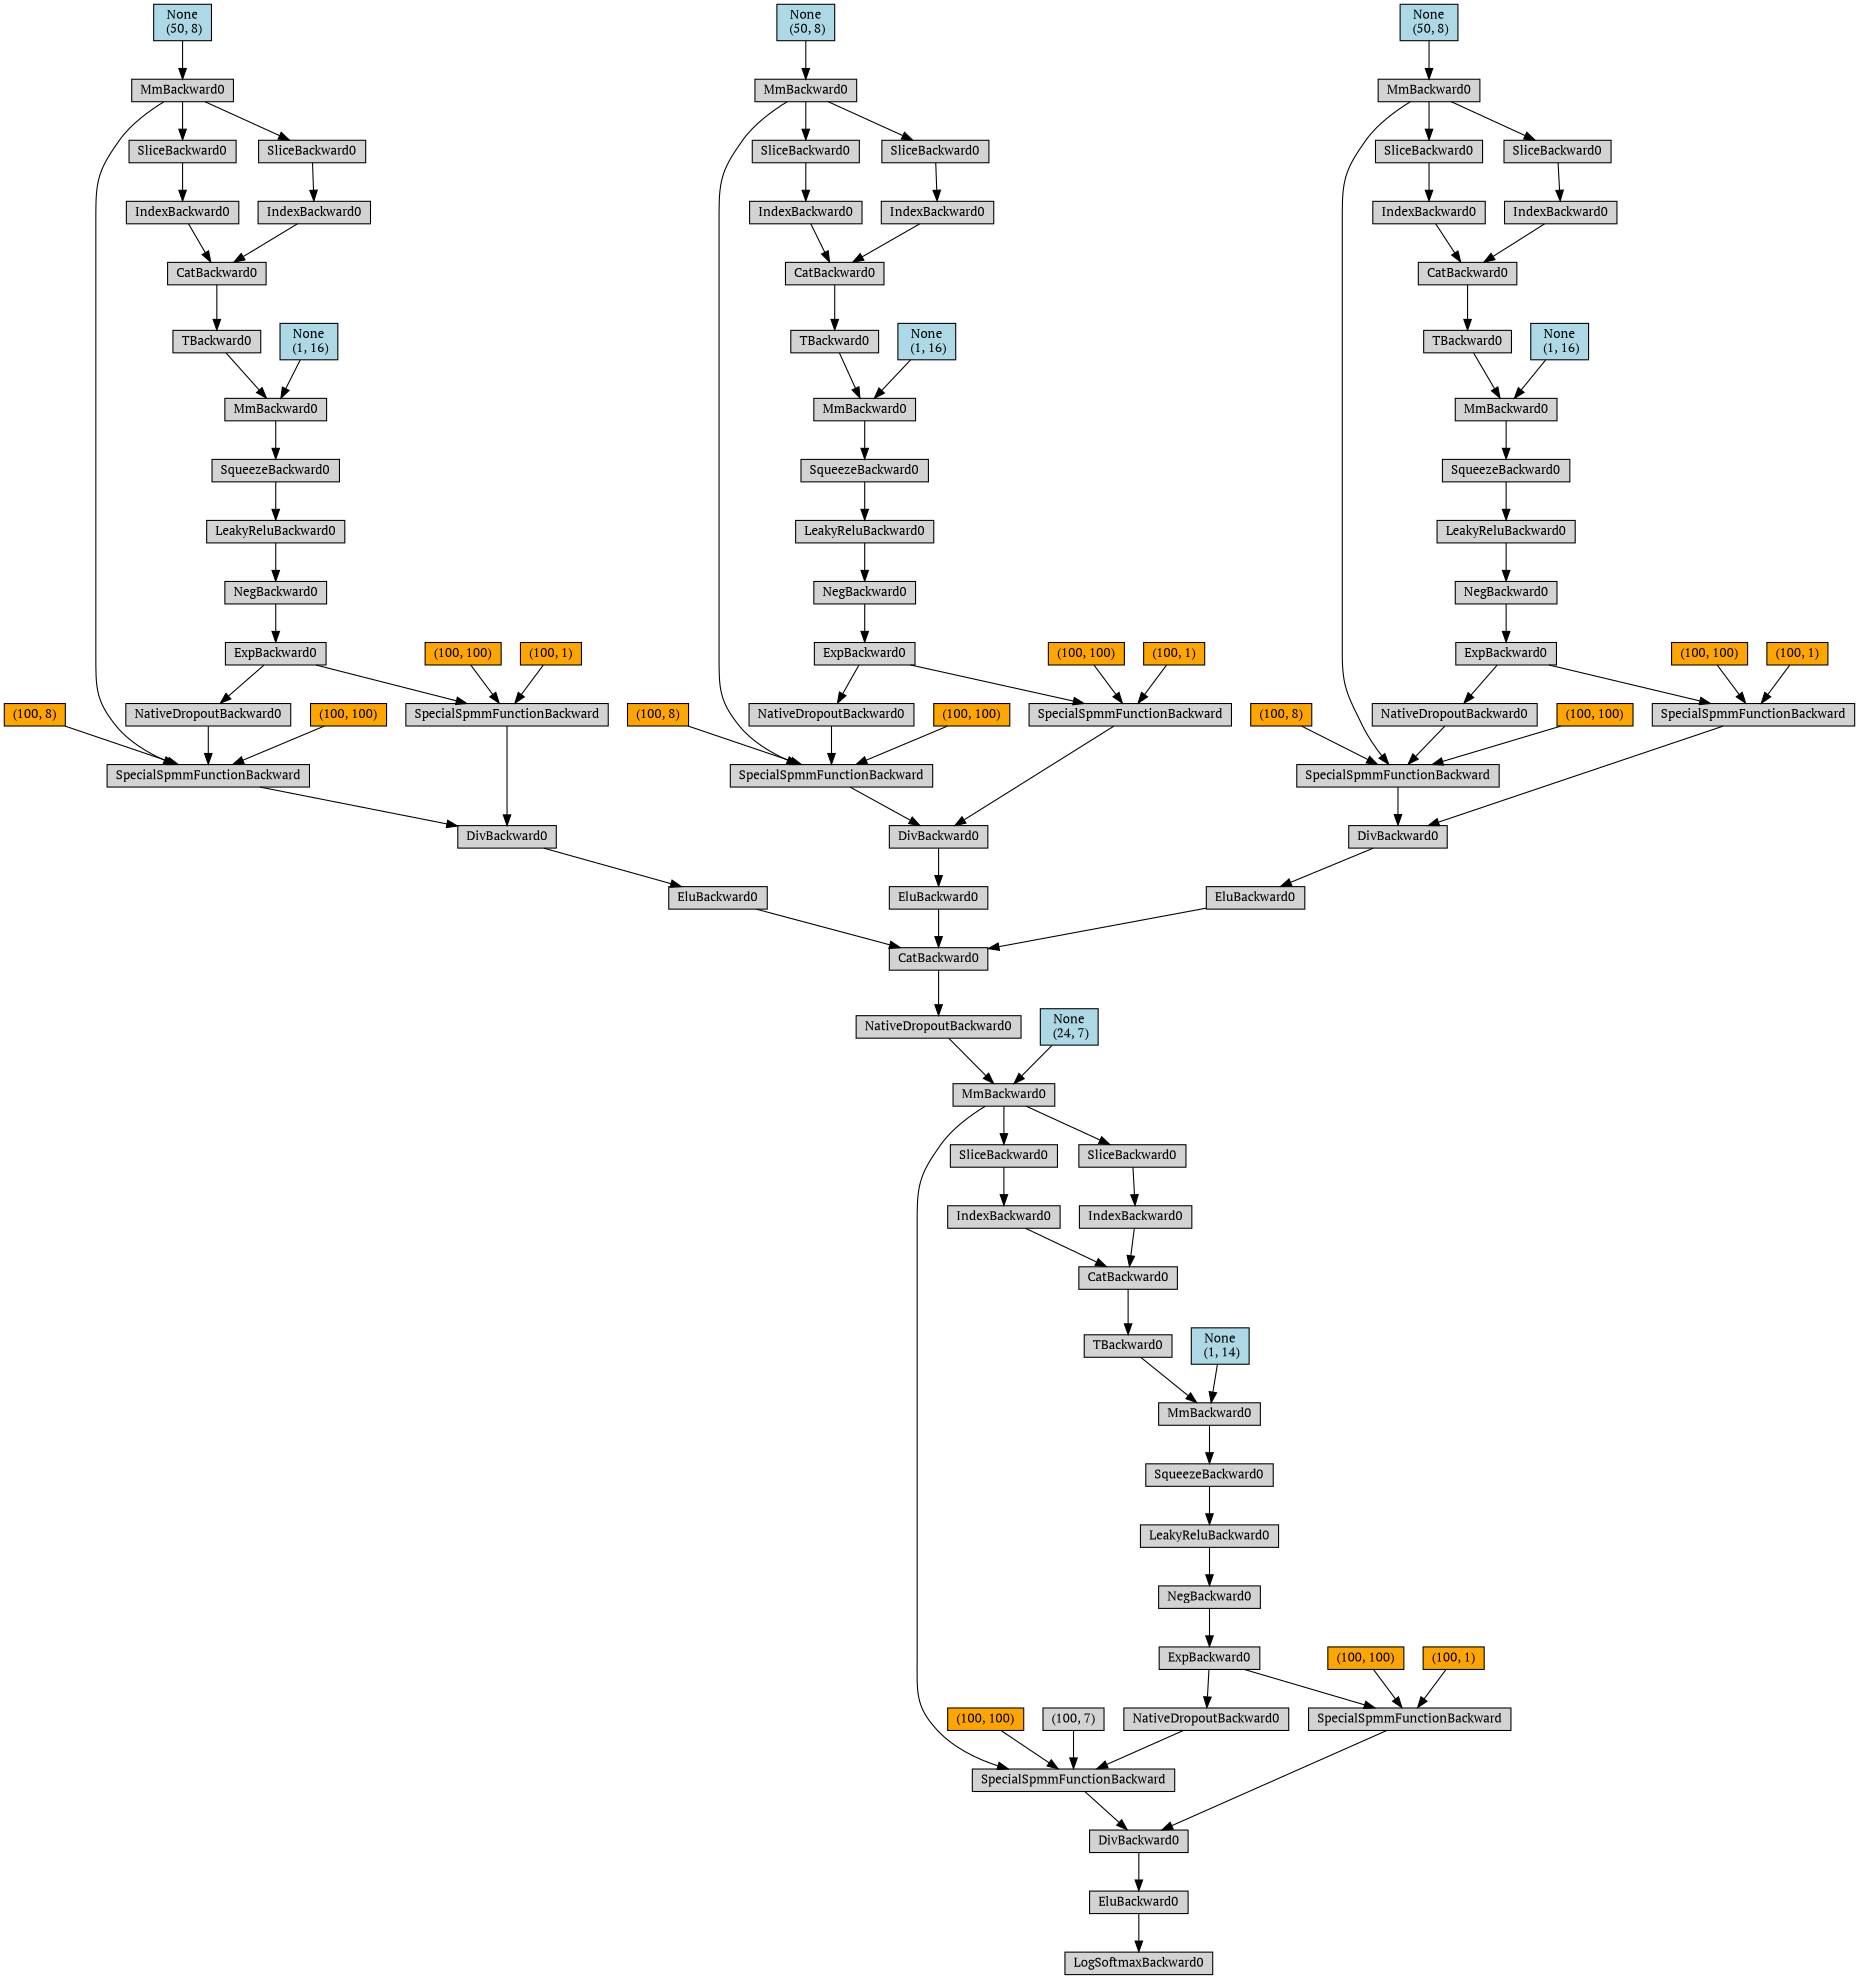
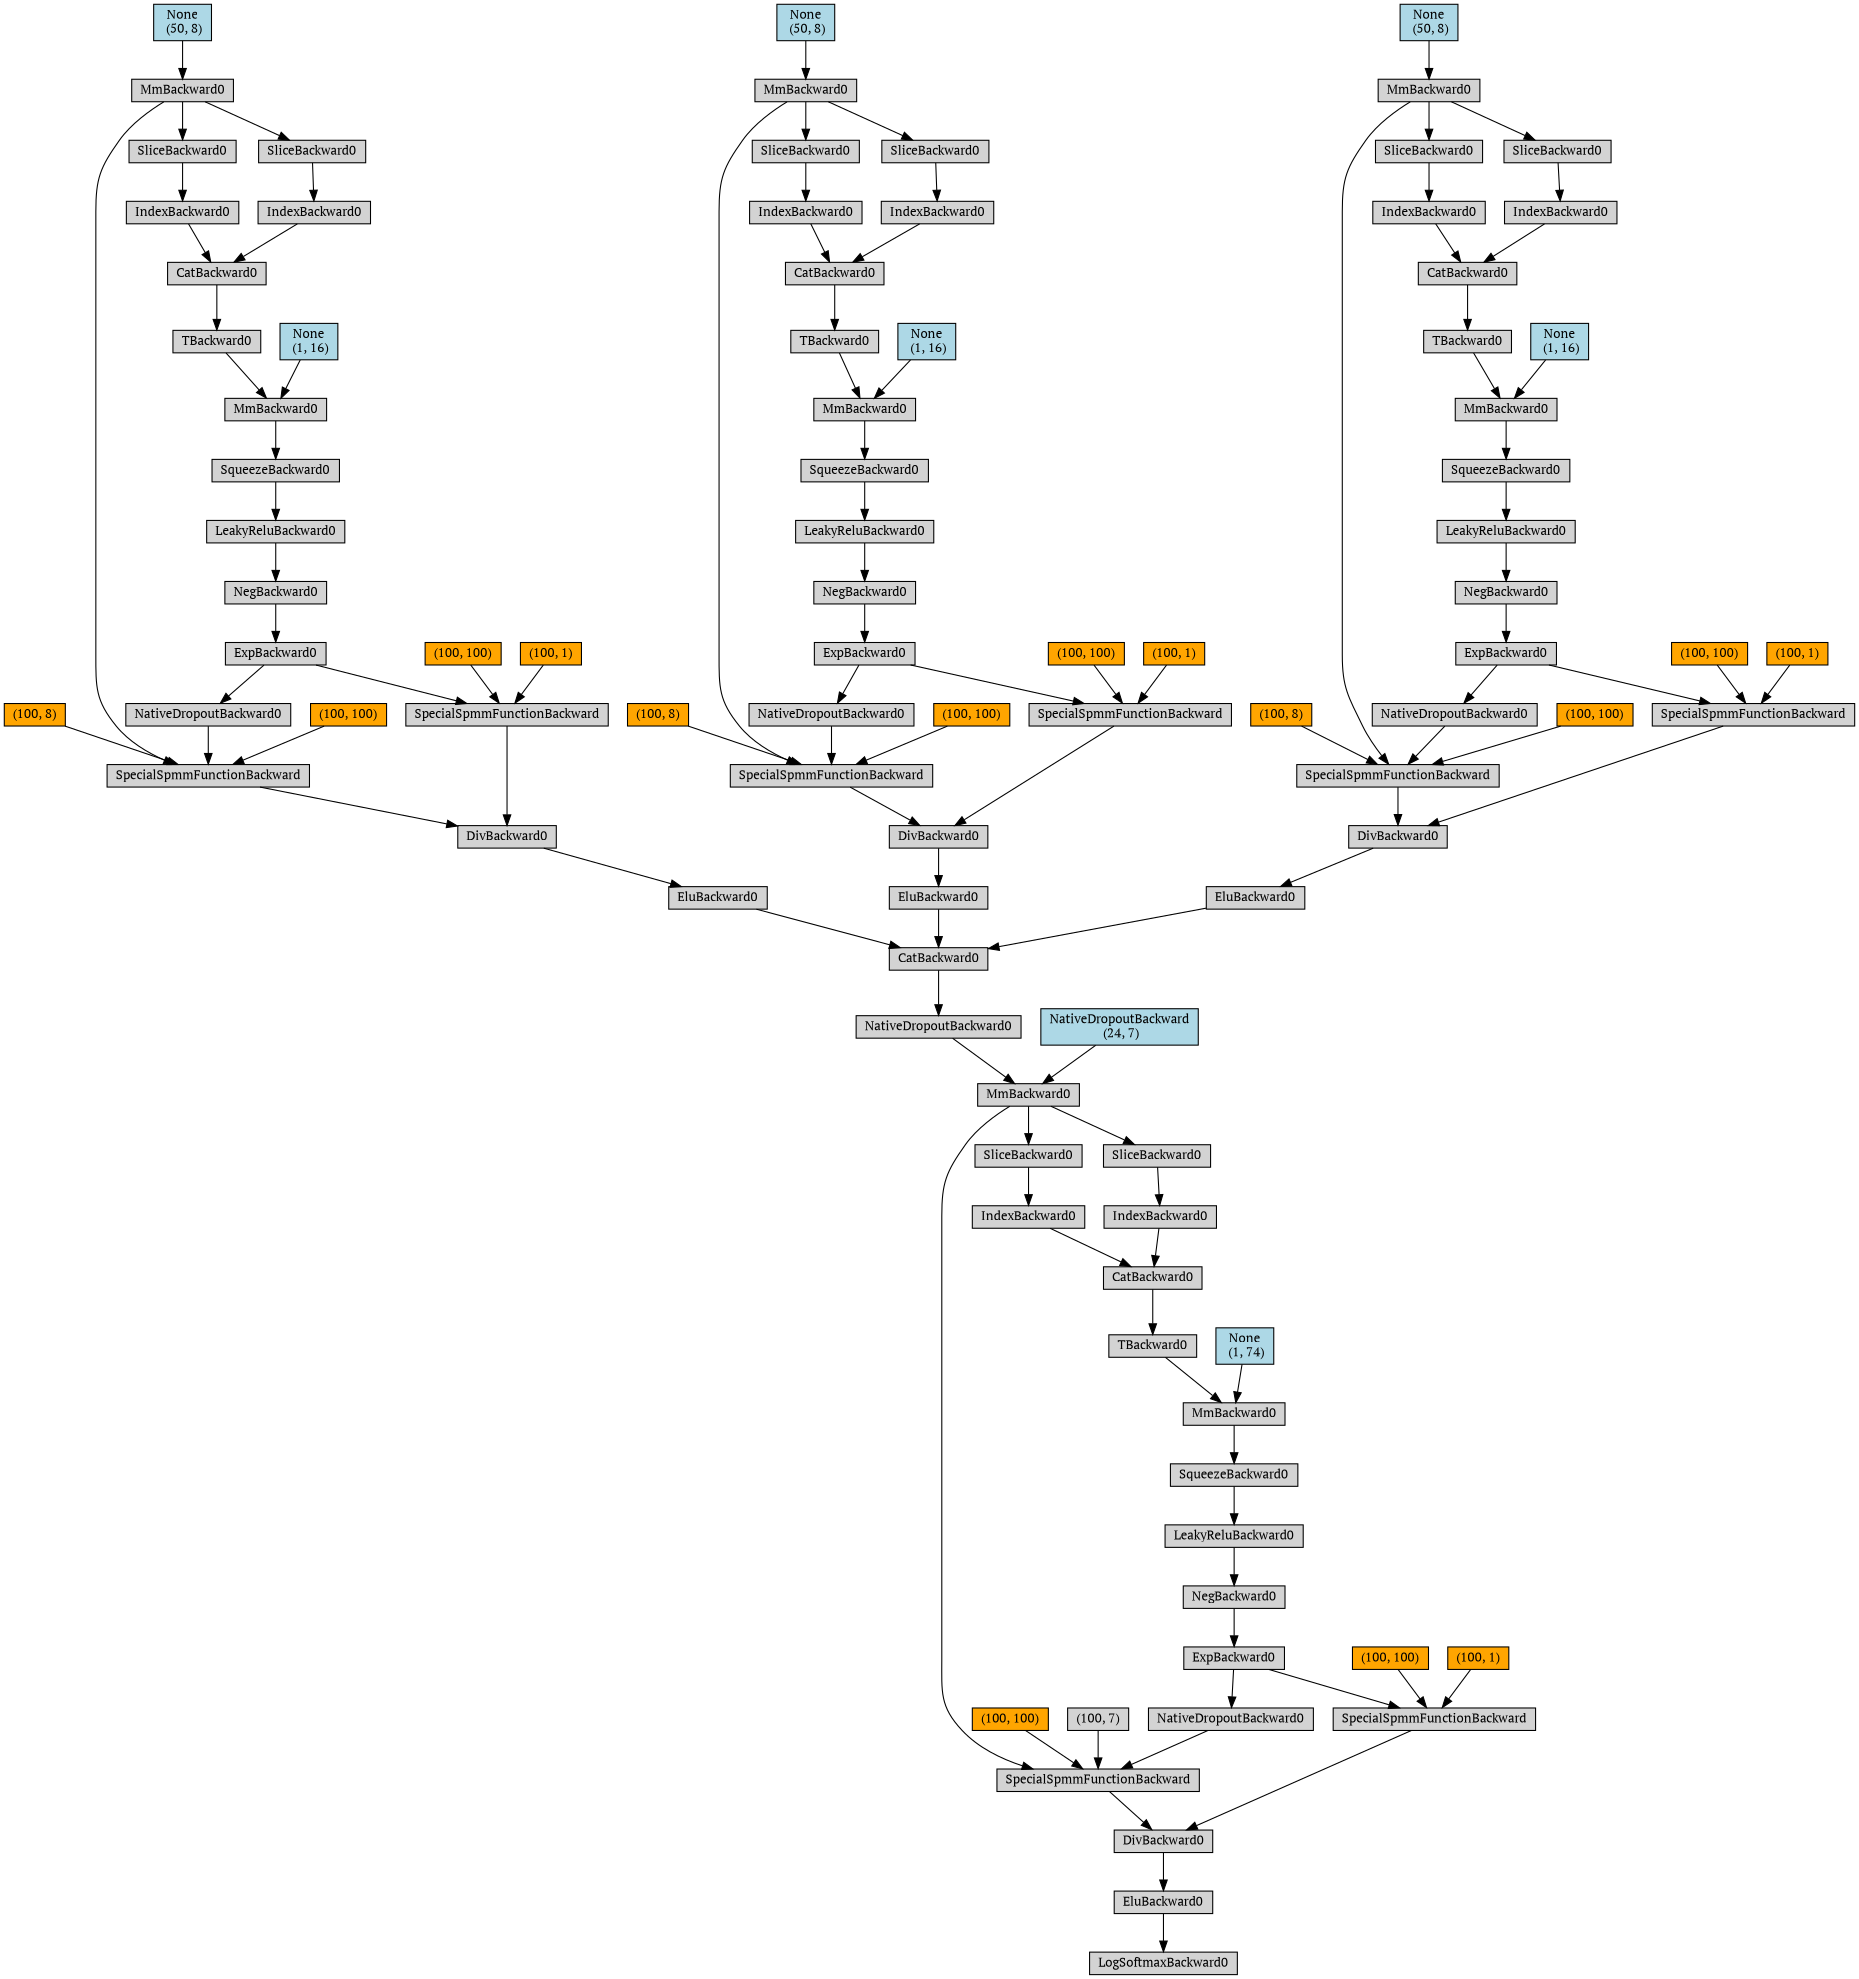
(1069, 1027) -> (1120, 1027)
(1220, 1346) -> (1245, 1346)
